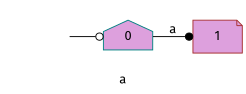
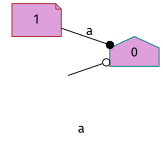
(169, 37) -> (84, 36)
